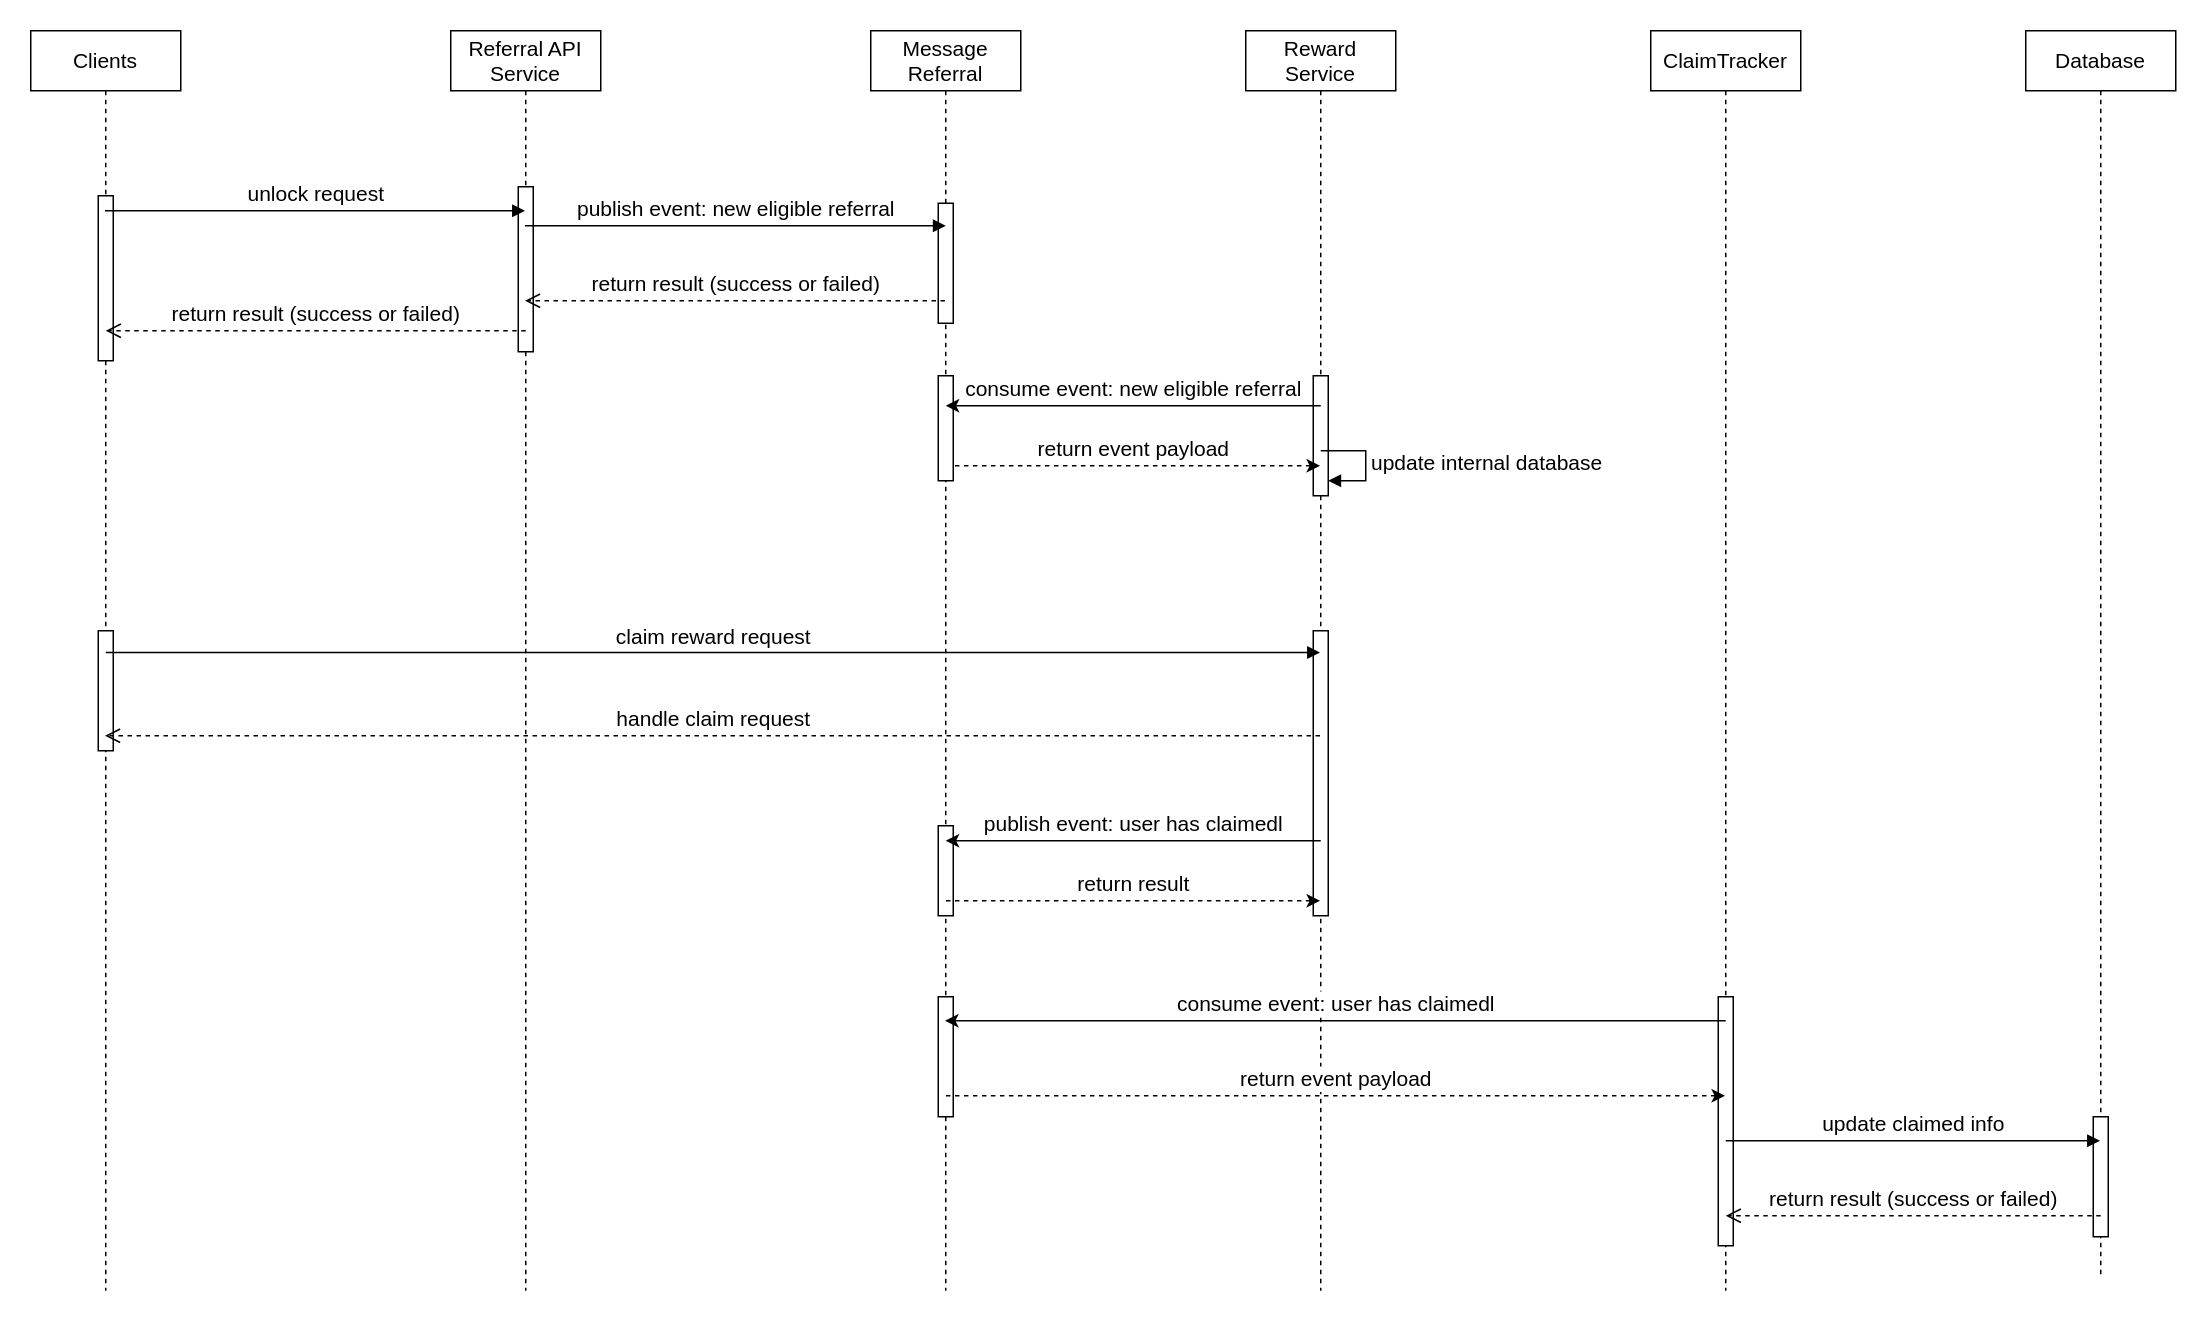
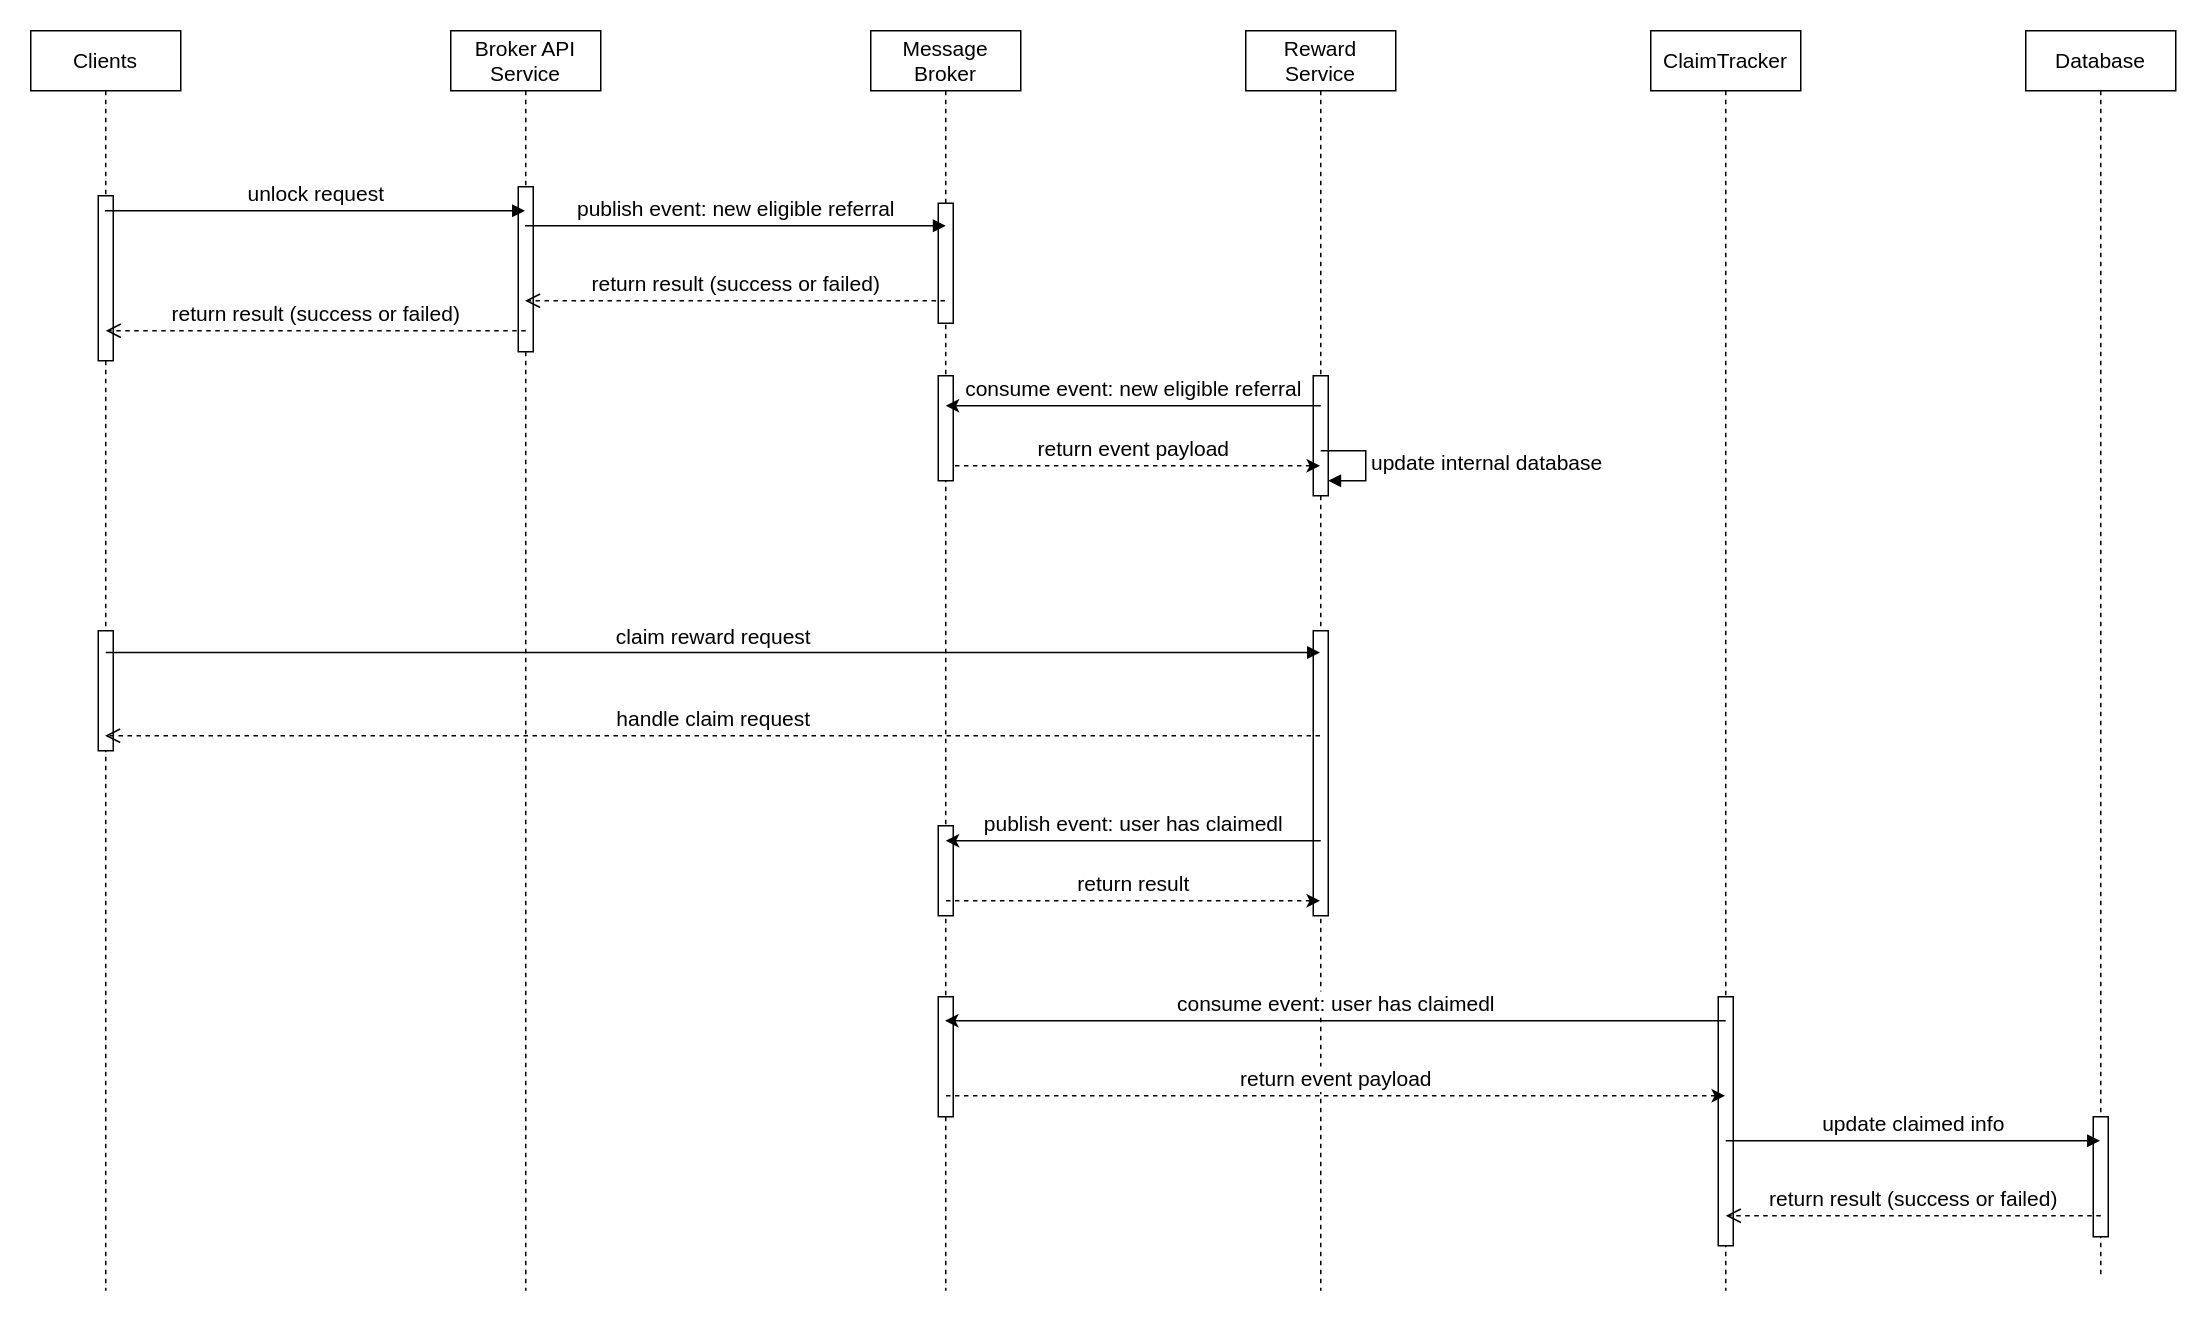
(526, 61) -> (526, 61)
(946, 61) -> (946, 61)
